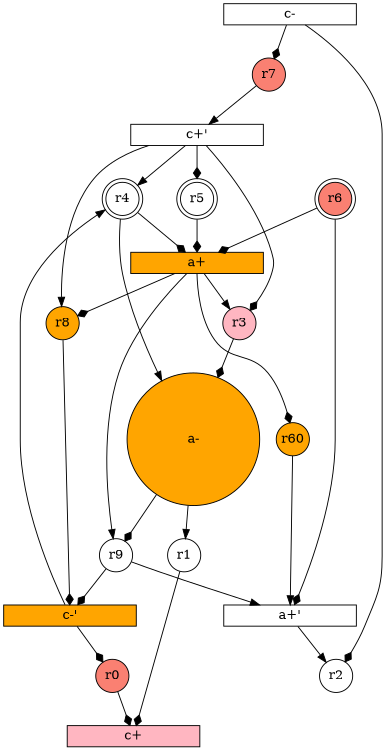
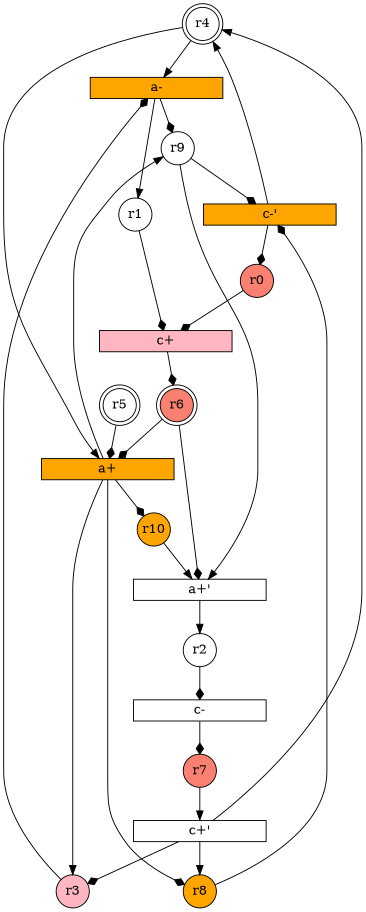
(197, 156) -> none
(157, 229) -> (4, 193)
(382, 327) -> (200, 678)
none -> (169, 363)
(193, 439) -> (157, 88)
(293, 439) -> (154, 529)
